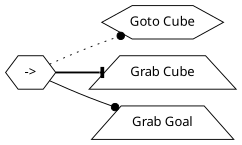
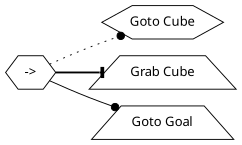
(163, 123) -> (163, 123)
